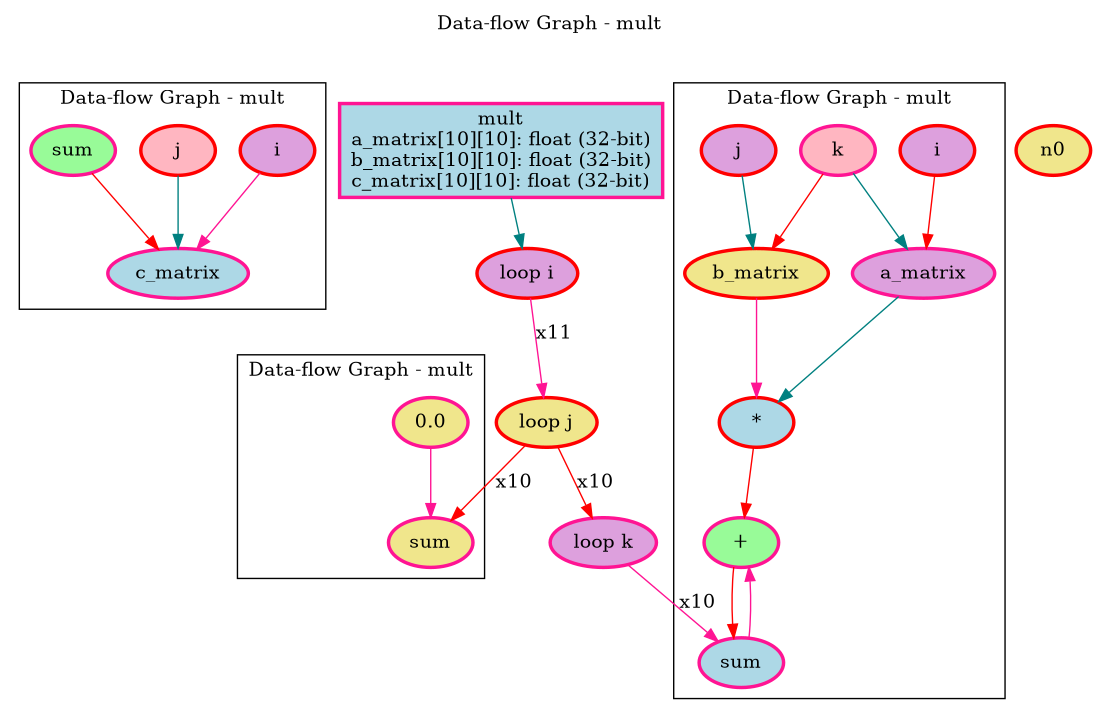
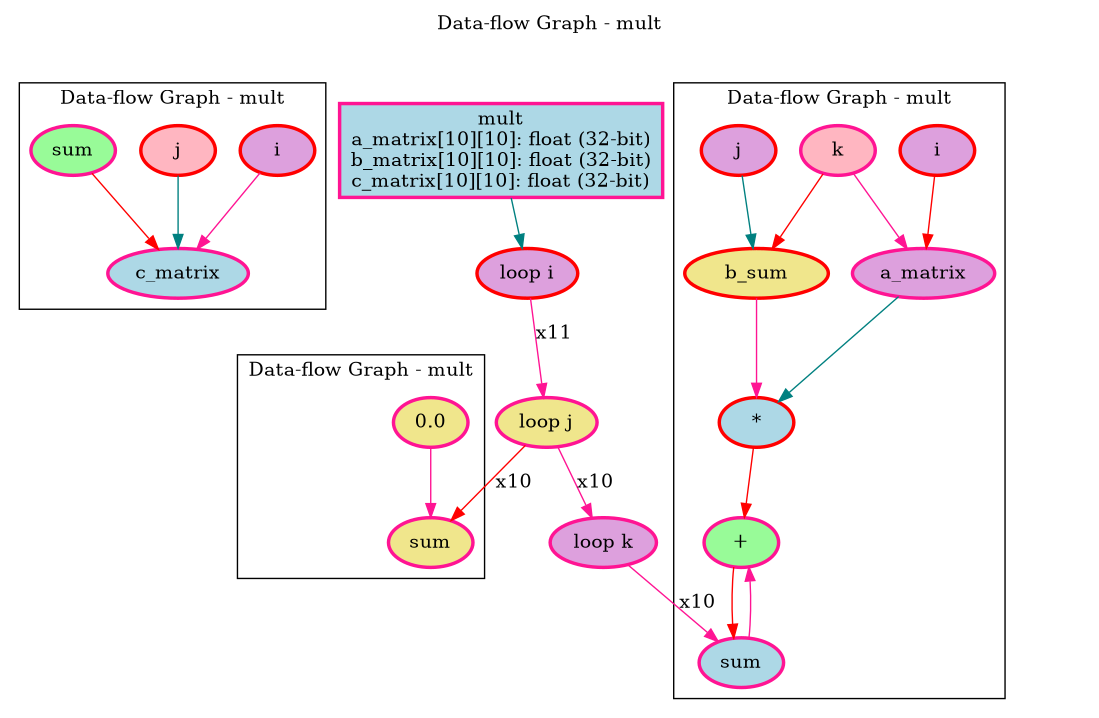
(1053, 150) -> none
(876, 205) -> (876, 205)
(757, 273) -> (757, 273)
(547, 422) -> (547, 422)
(572, 476) -> (572, 476)
